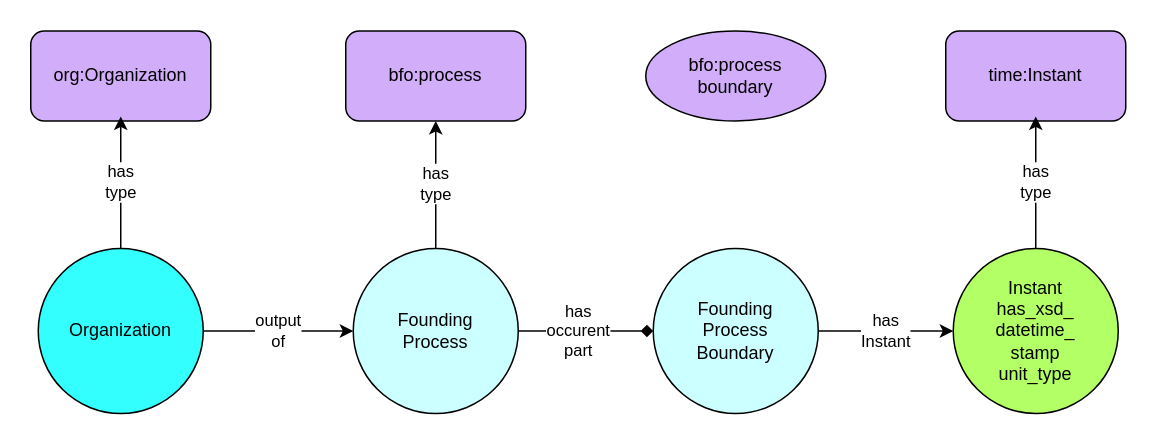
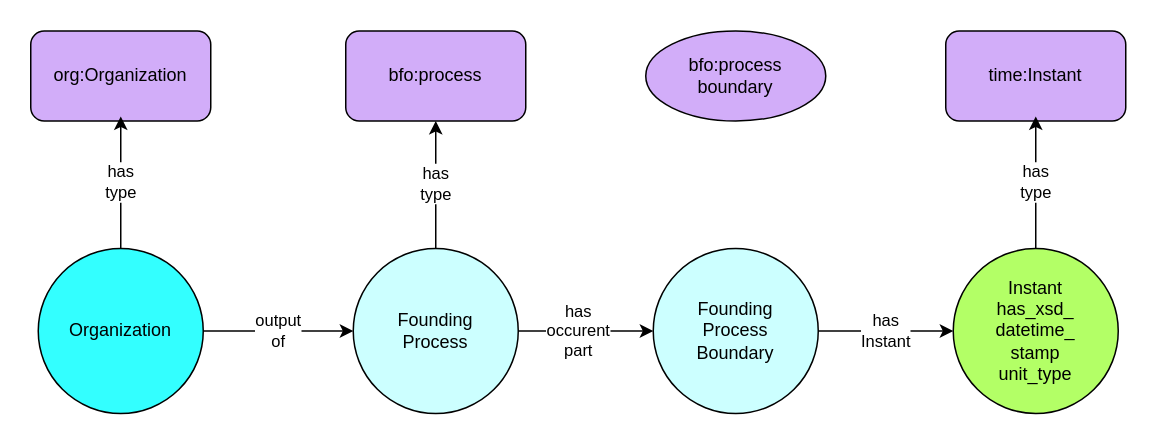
(641, 331) -> (642, 331)
